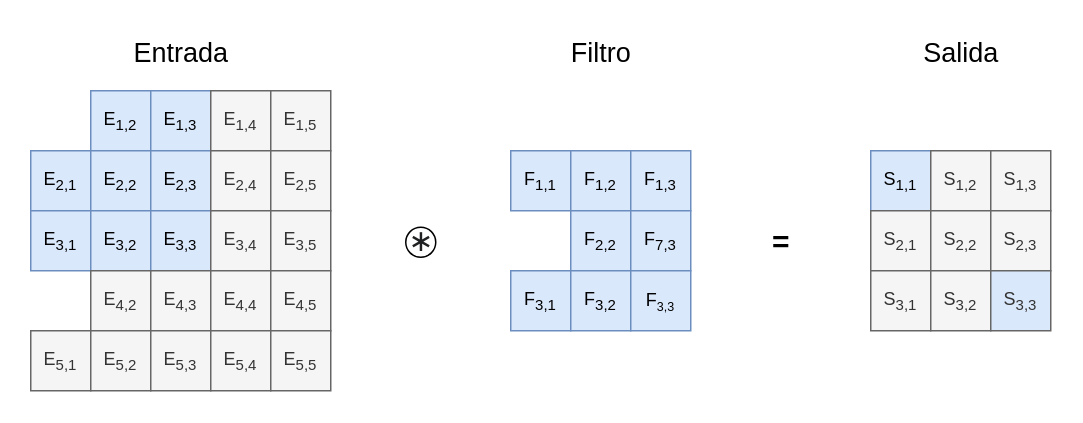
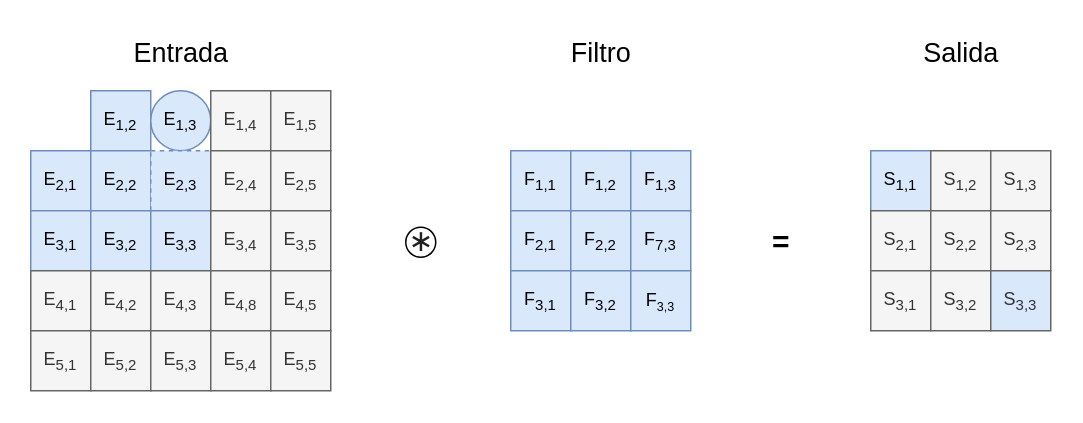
(181, 121) -> (181, 121)
(181, 181) -> (181, 181)
none -> (541, 241)
none -> (61, 301)
(241, 301) -> (241, 301)
